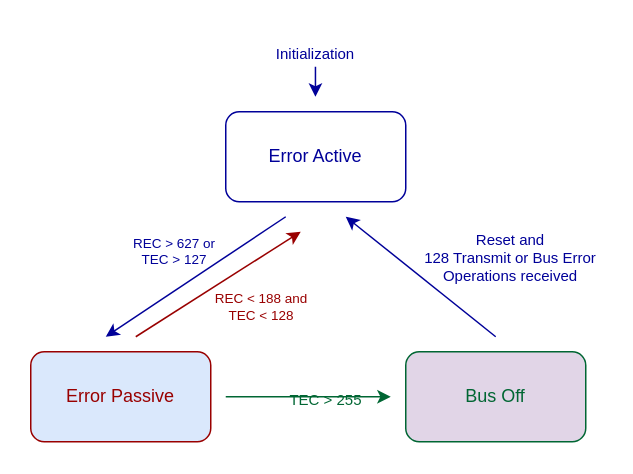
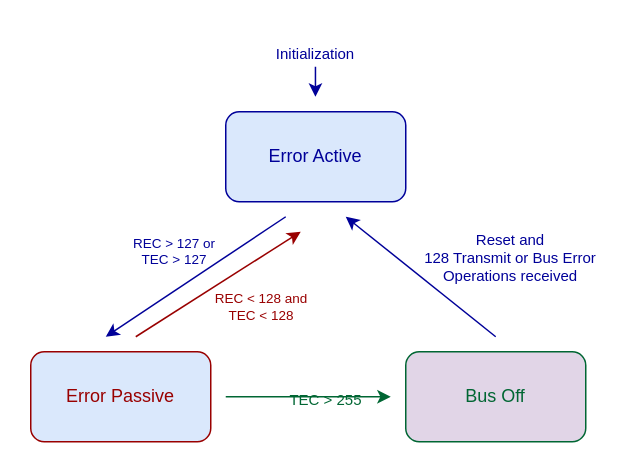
(316, 157) -> (316, 157)
(175, 251) -> (175, 251)
(262, 307) -> (262, 307)
